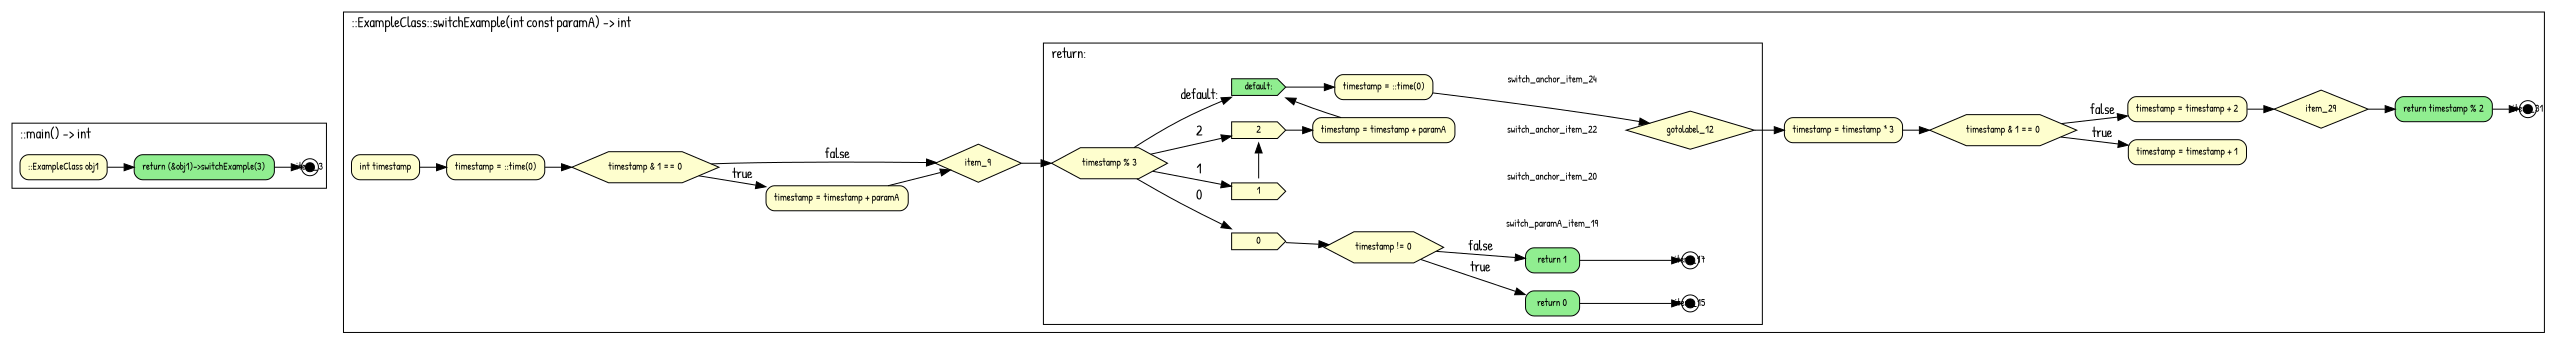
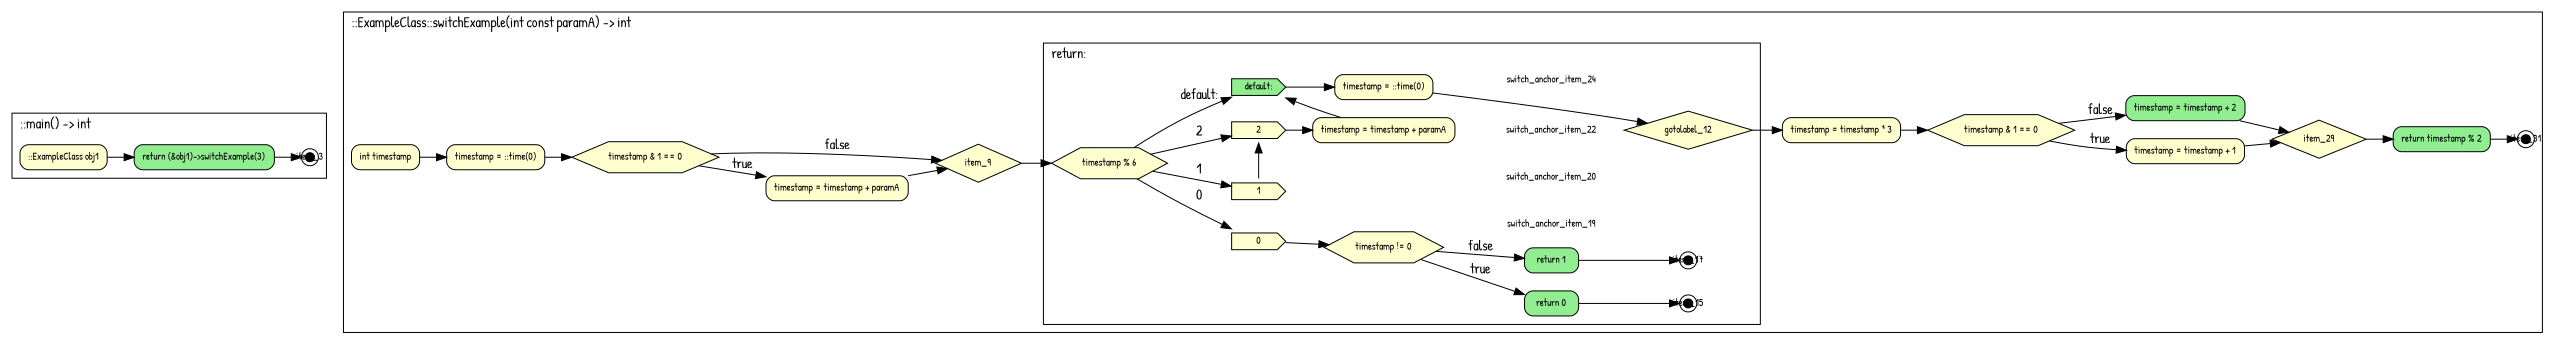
(2187, 109) -> (2185, 108)
none -> (2257, 145)
(1109, 163) -> (1109, 163)
(1553, 224) -> (1552, 224)
